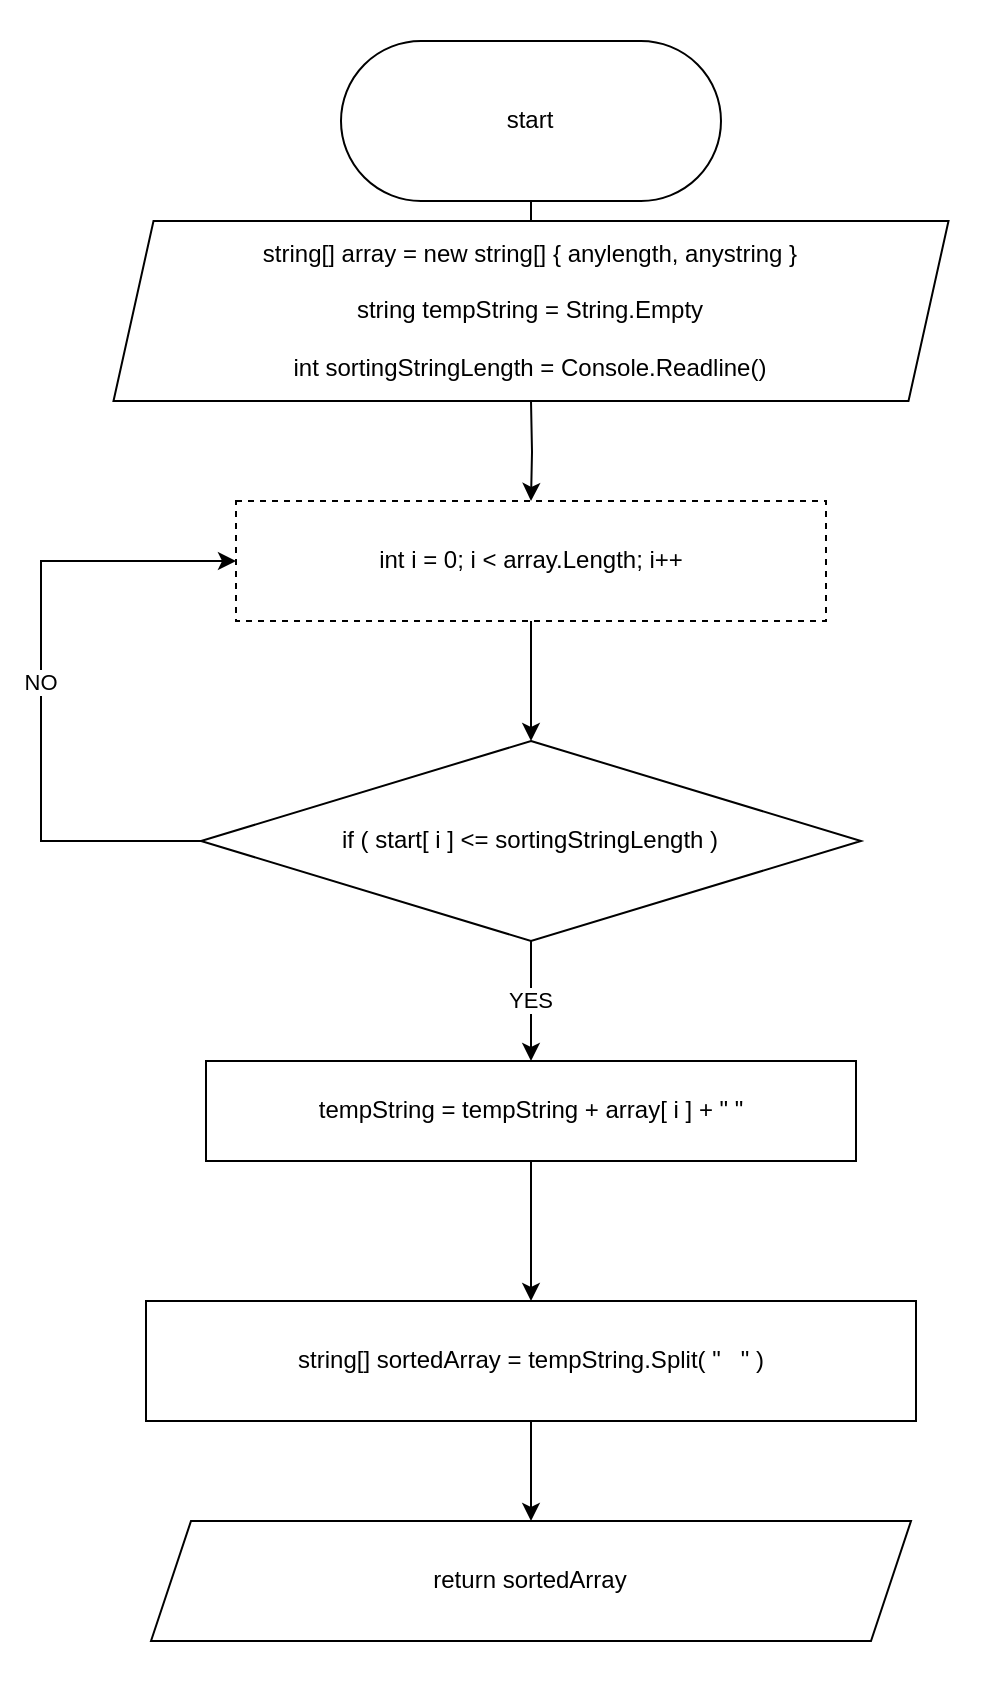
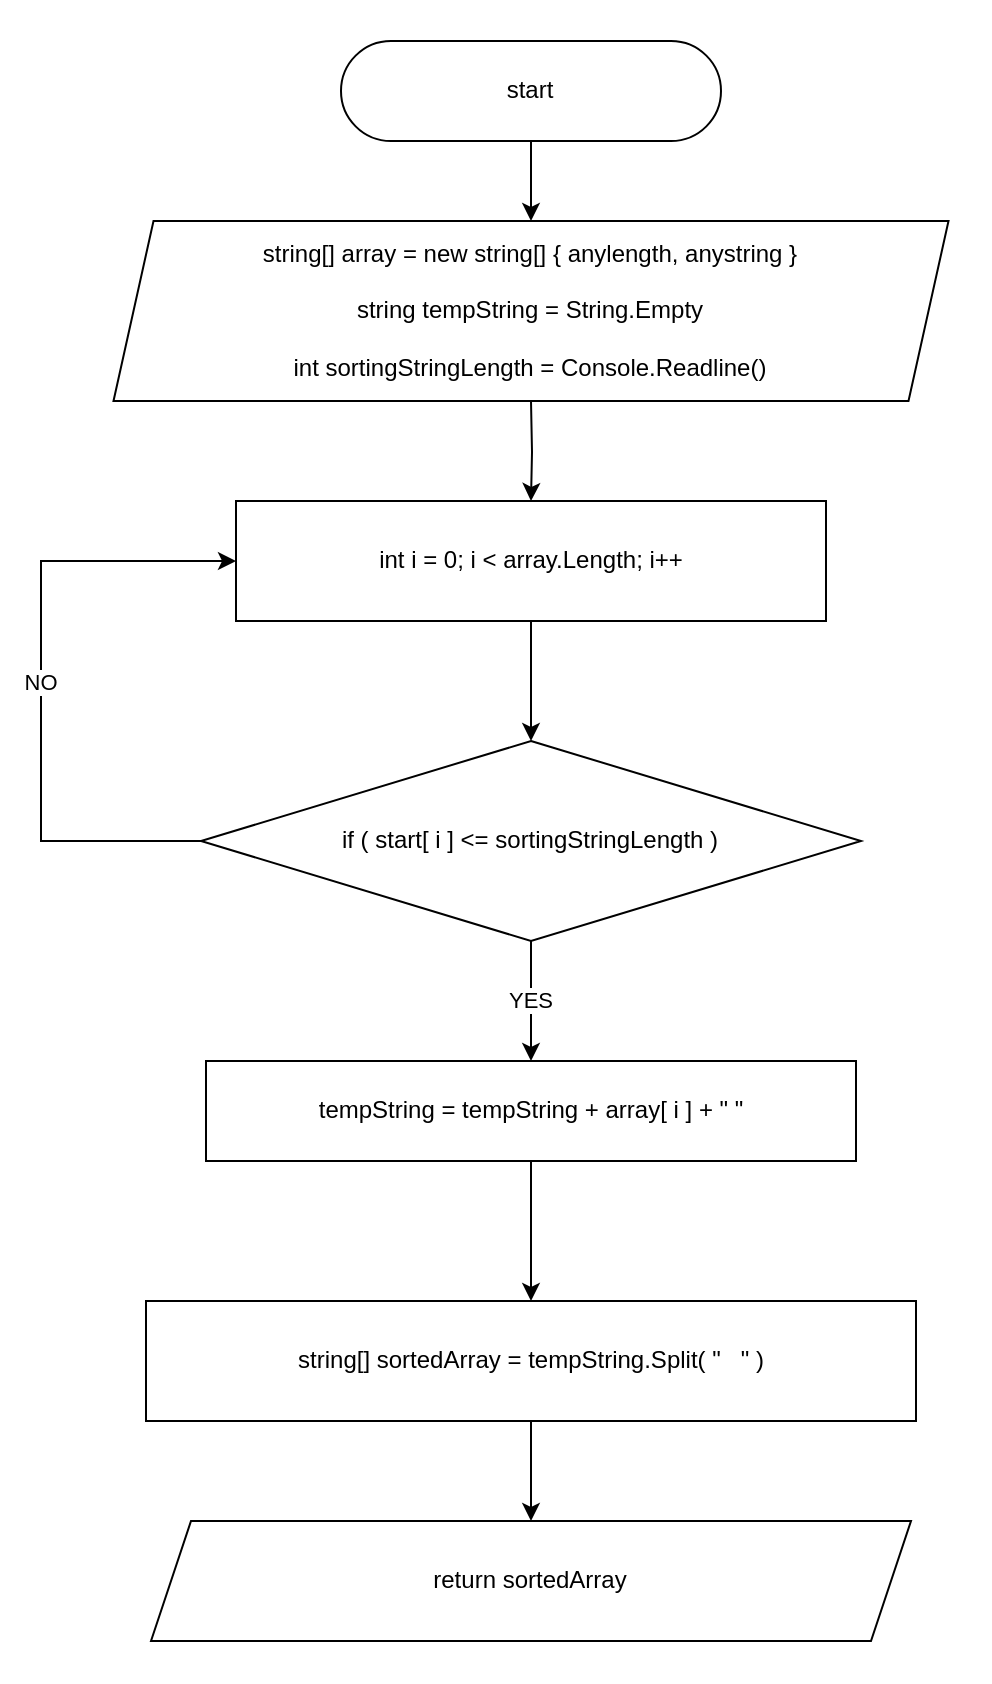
(531, 121) -> (531, 91)
(531, 561) -> (531, 561)
